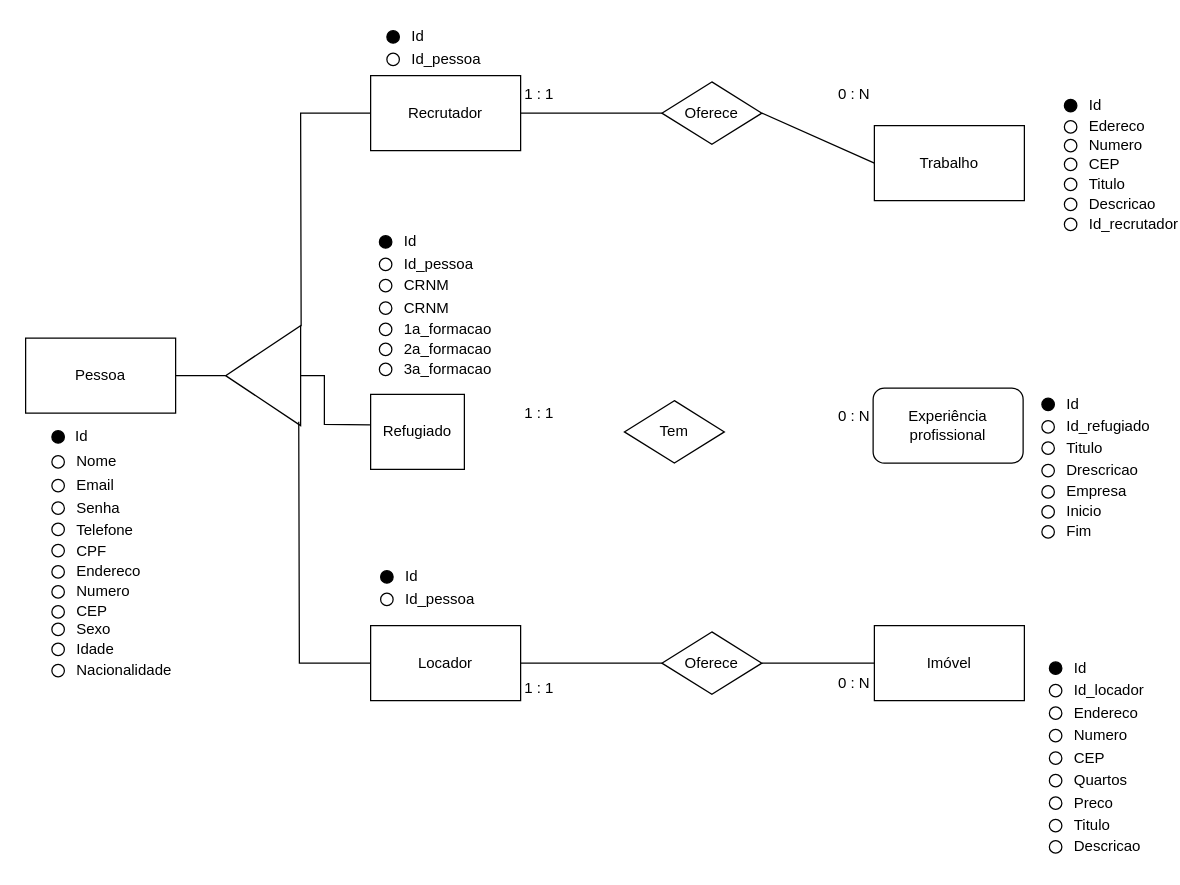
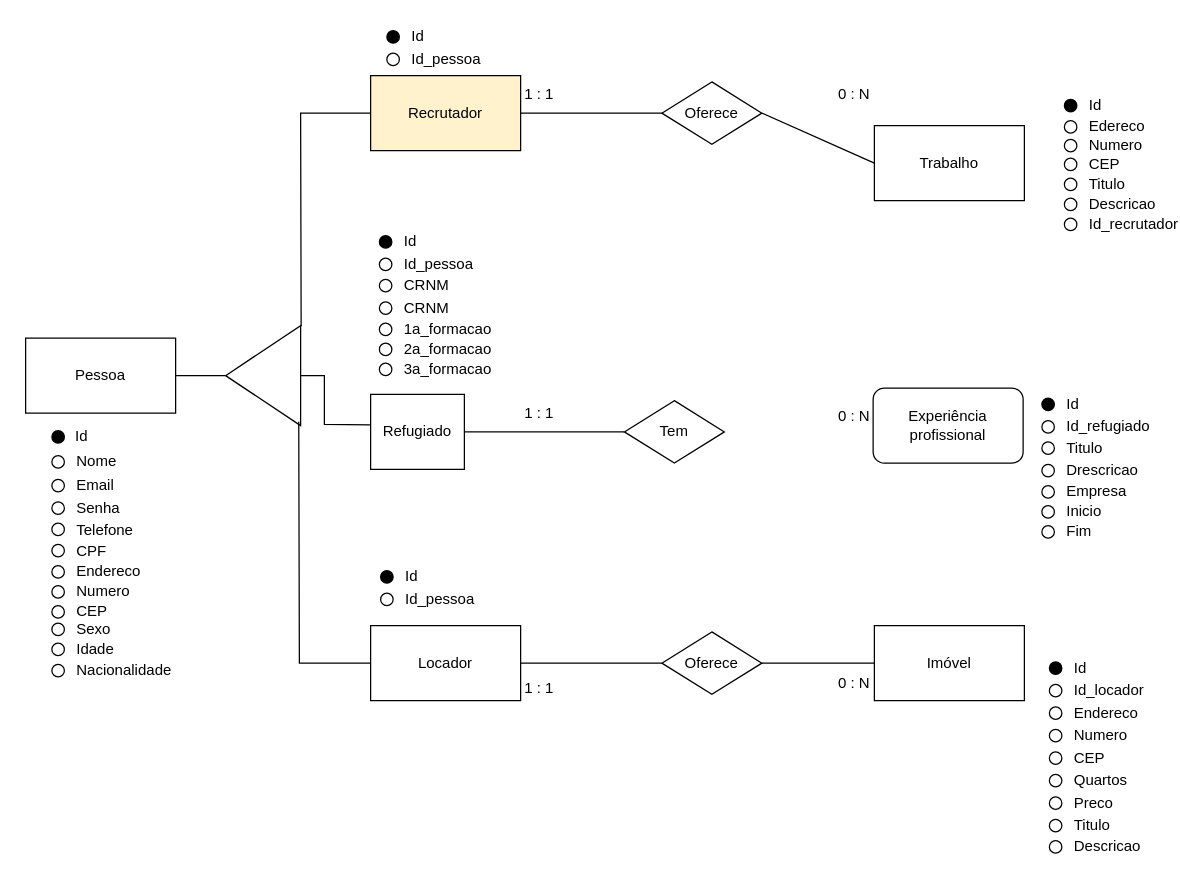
(446, 113) -> (446, 113)
none -> (544, 432)
